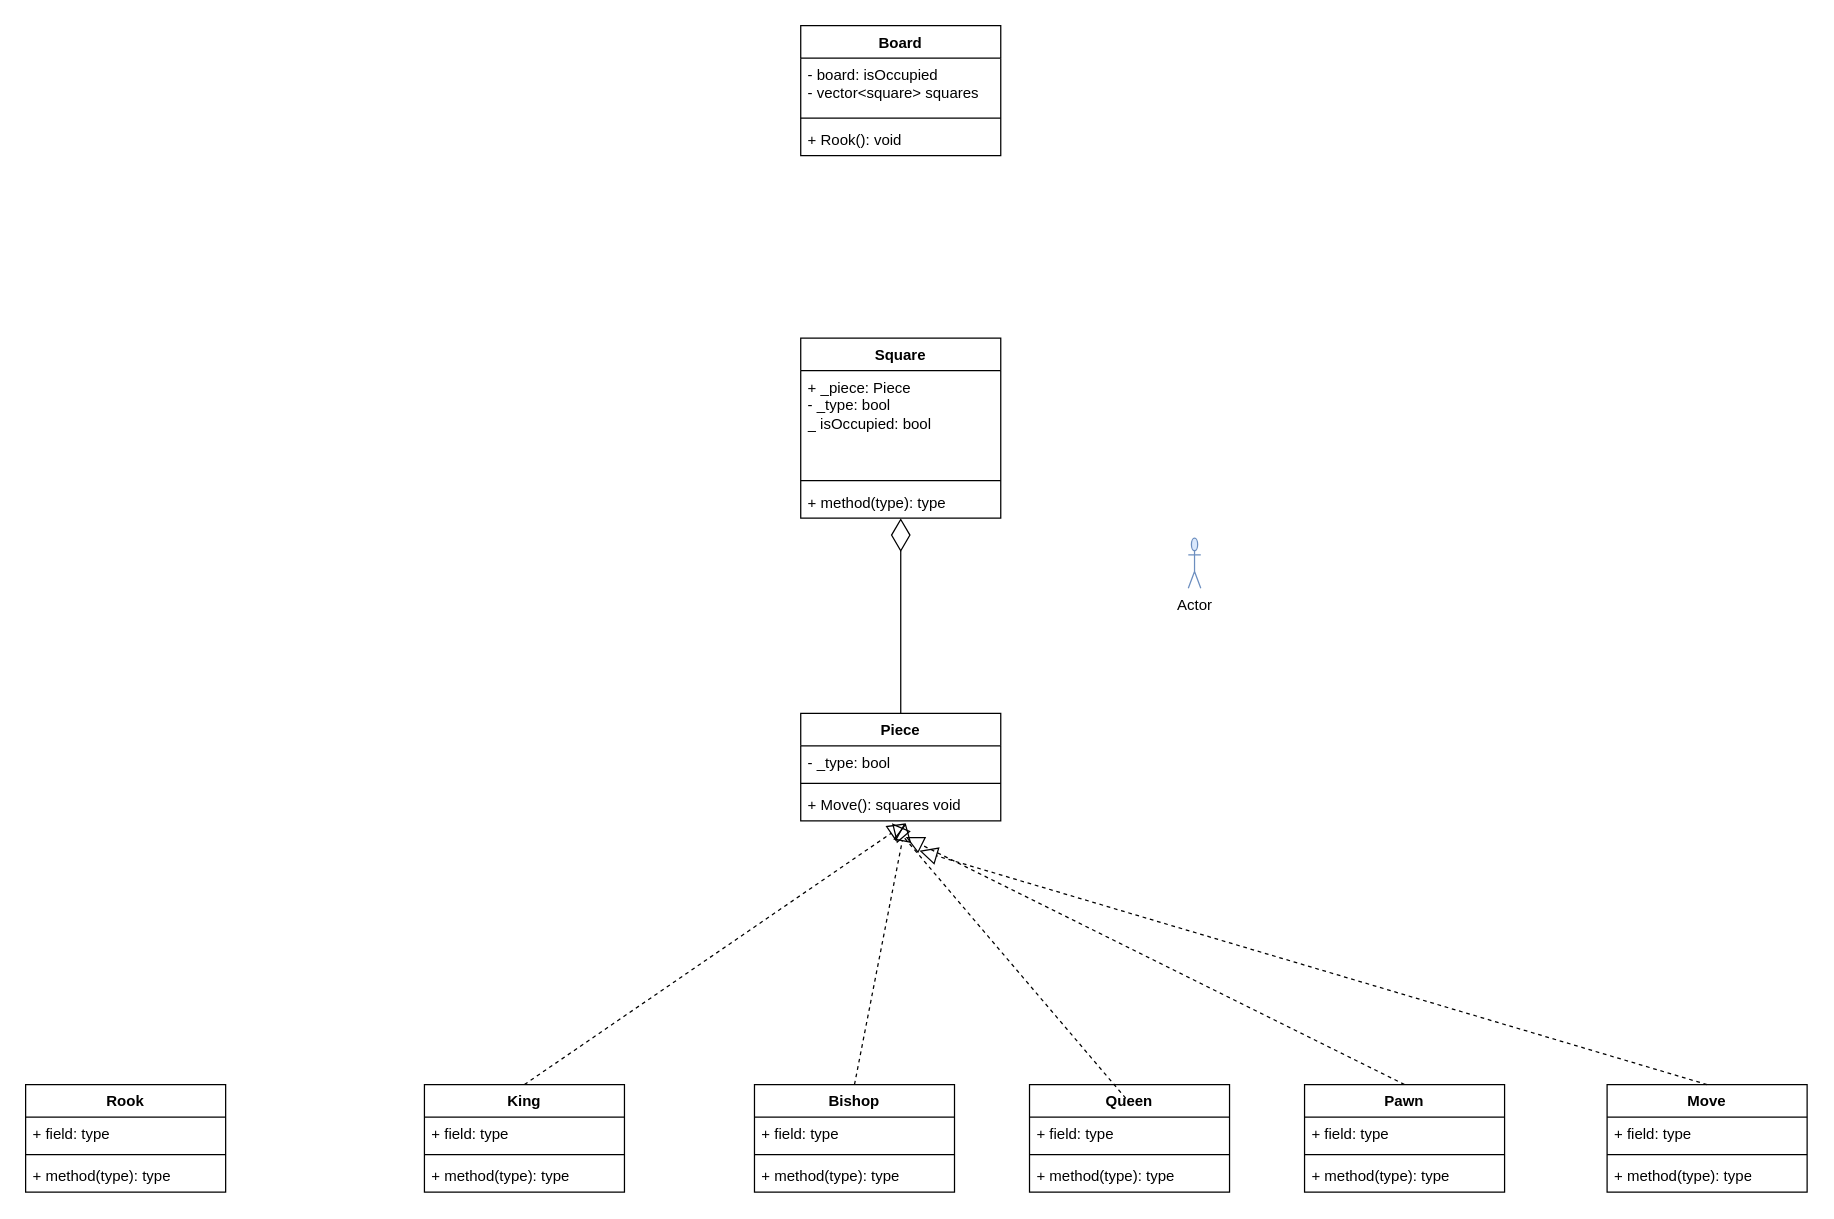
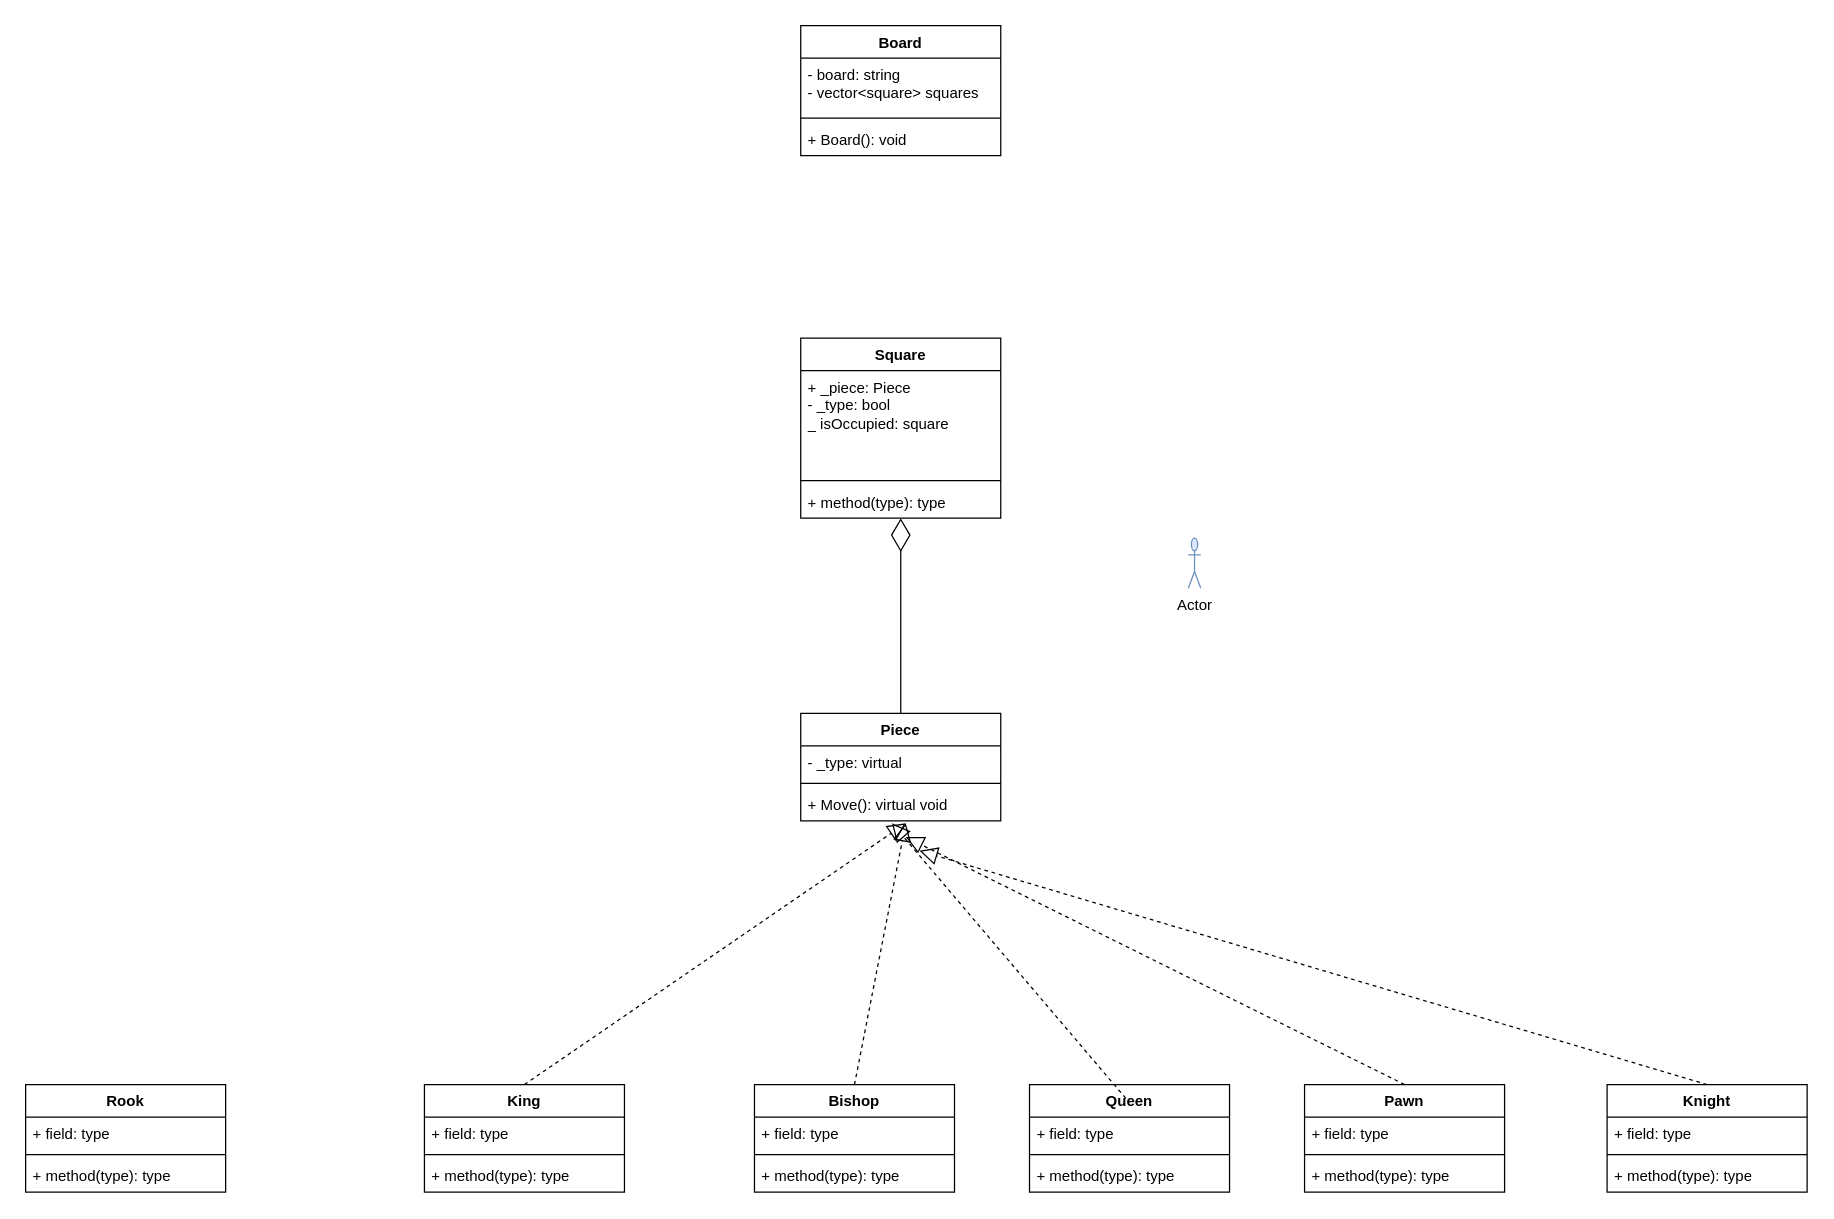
(902, 94) -> (902, 94)
(859, 141) -> (863, 141)
(872, 406) -> (882, 406)
(855, 763) -> (866, 763)
(891, 806) -> (887, 806)
(1707, 1102) -> (1707, 1102)
